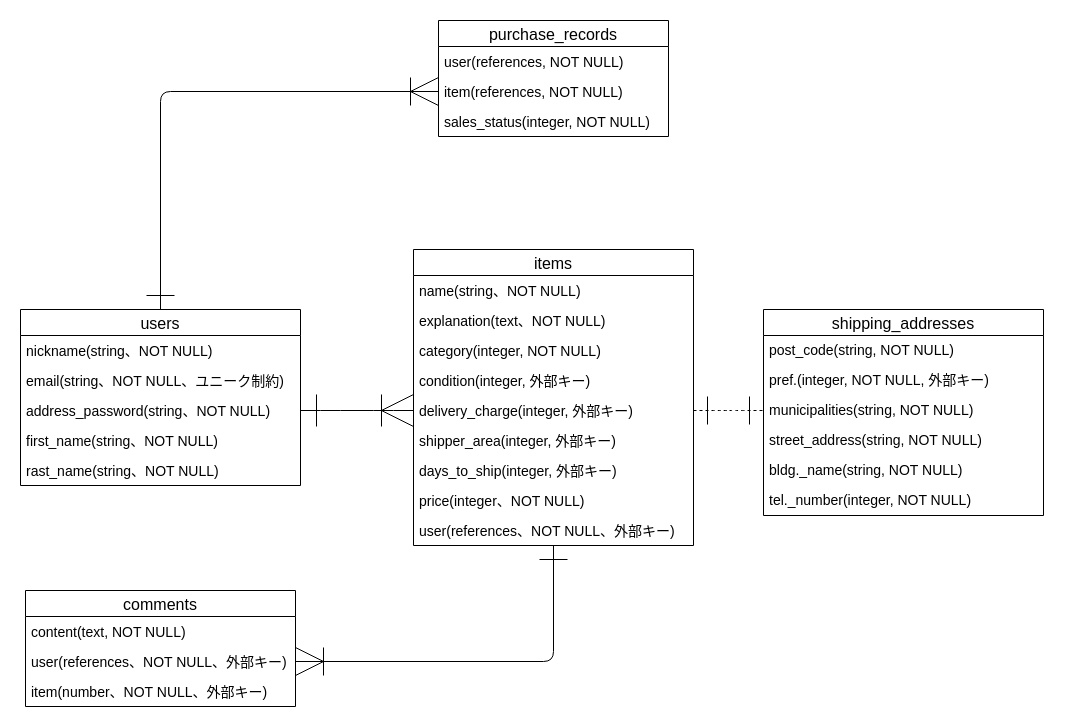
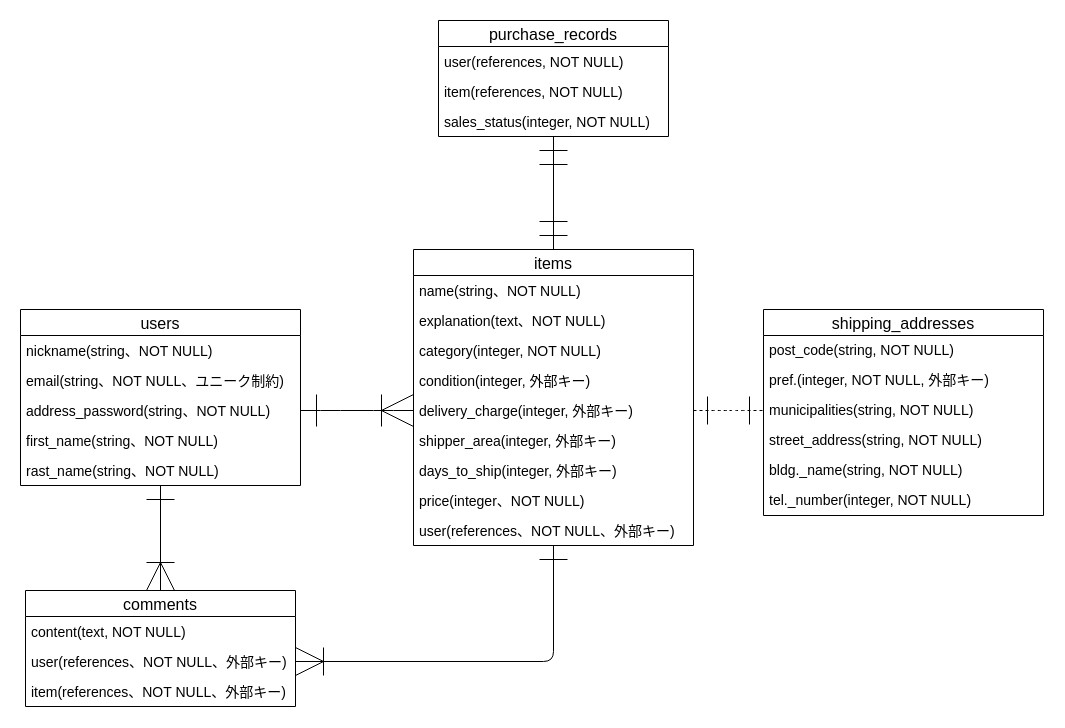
(195, 92) -> none
none -> (554, 194)
none -> (161, 538)
(148, 692) -> (163, 692)
